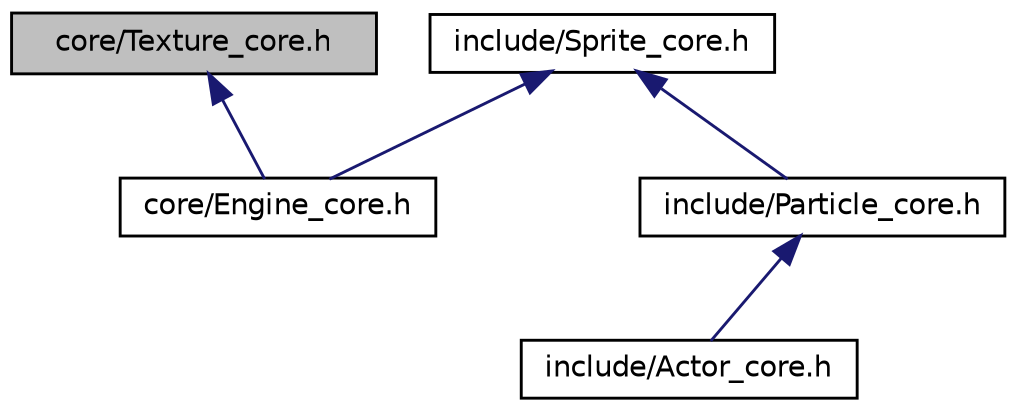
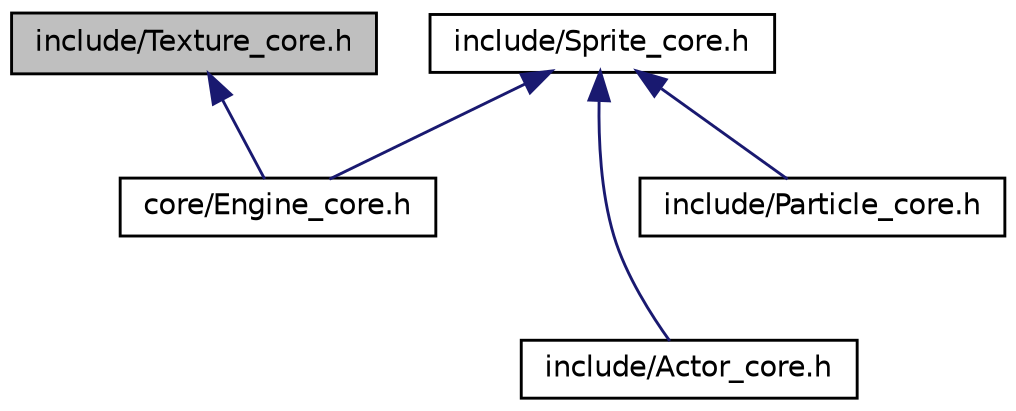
(194, 43) -> (194, 43)
(746, 299) -> (612, 228)
